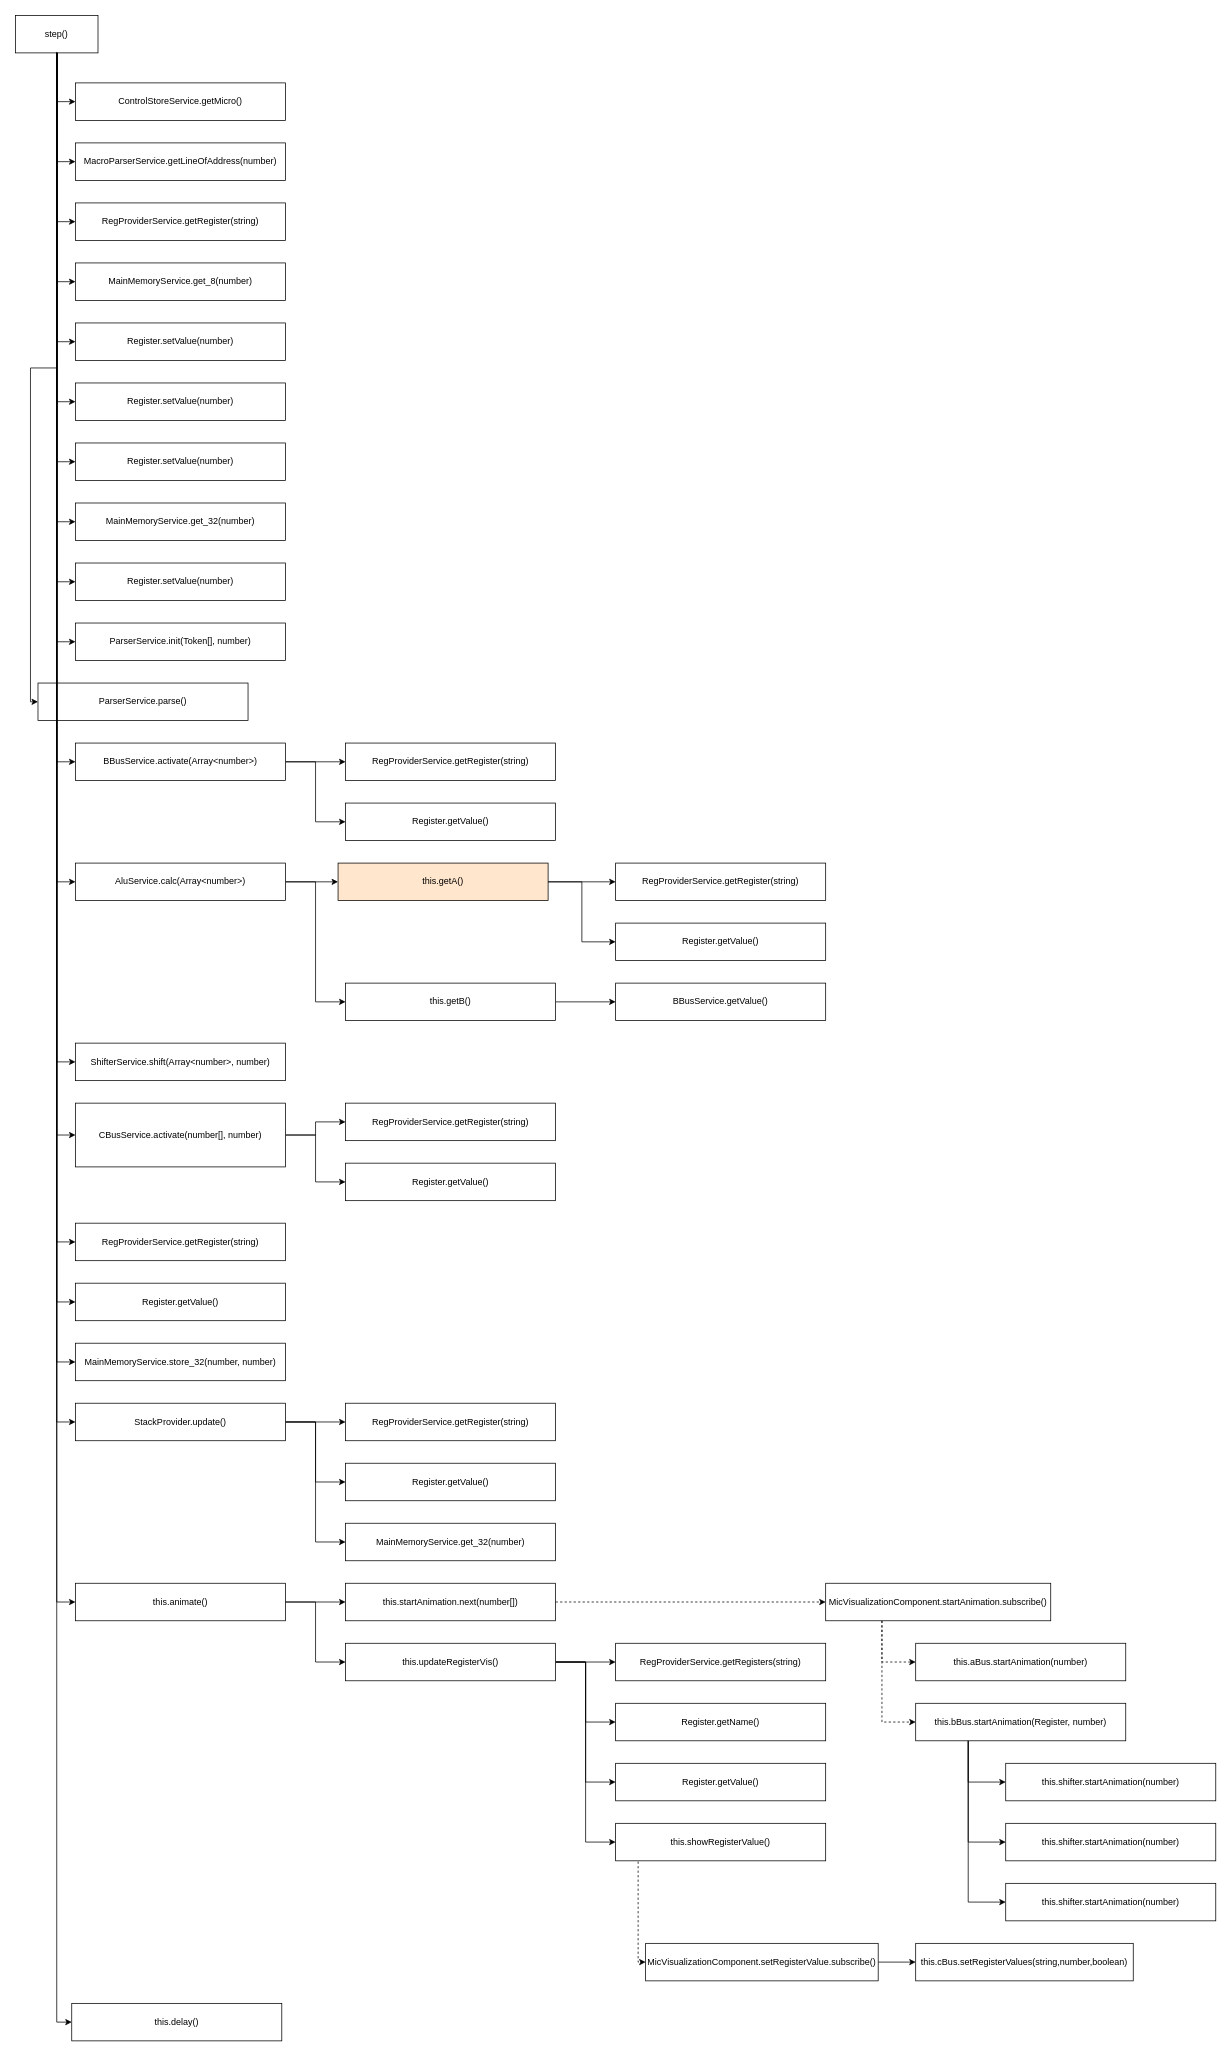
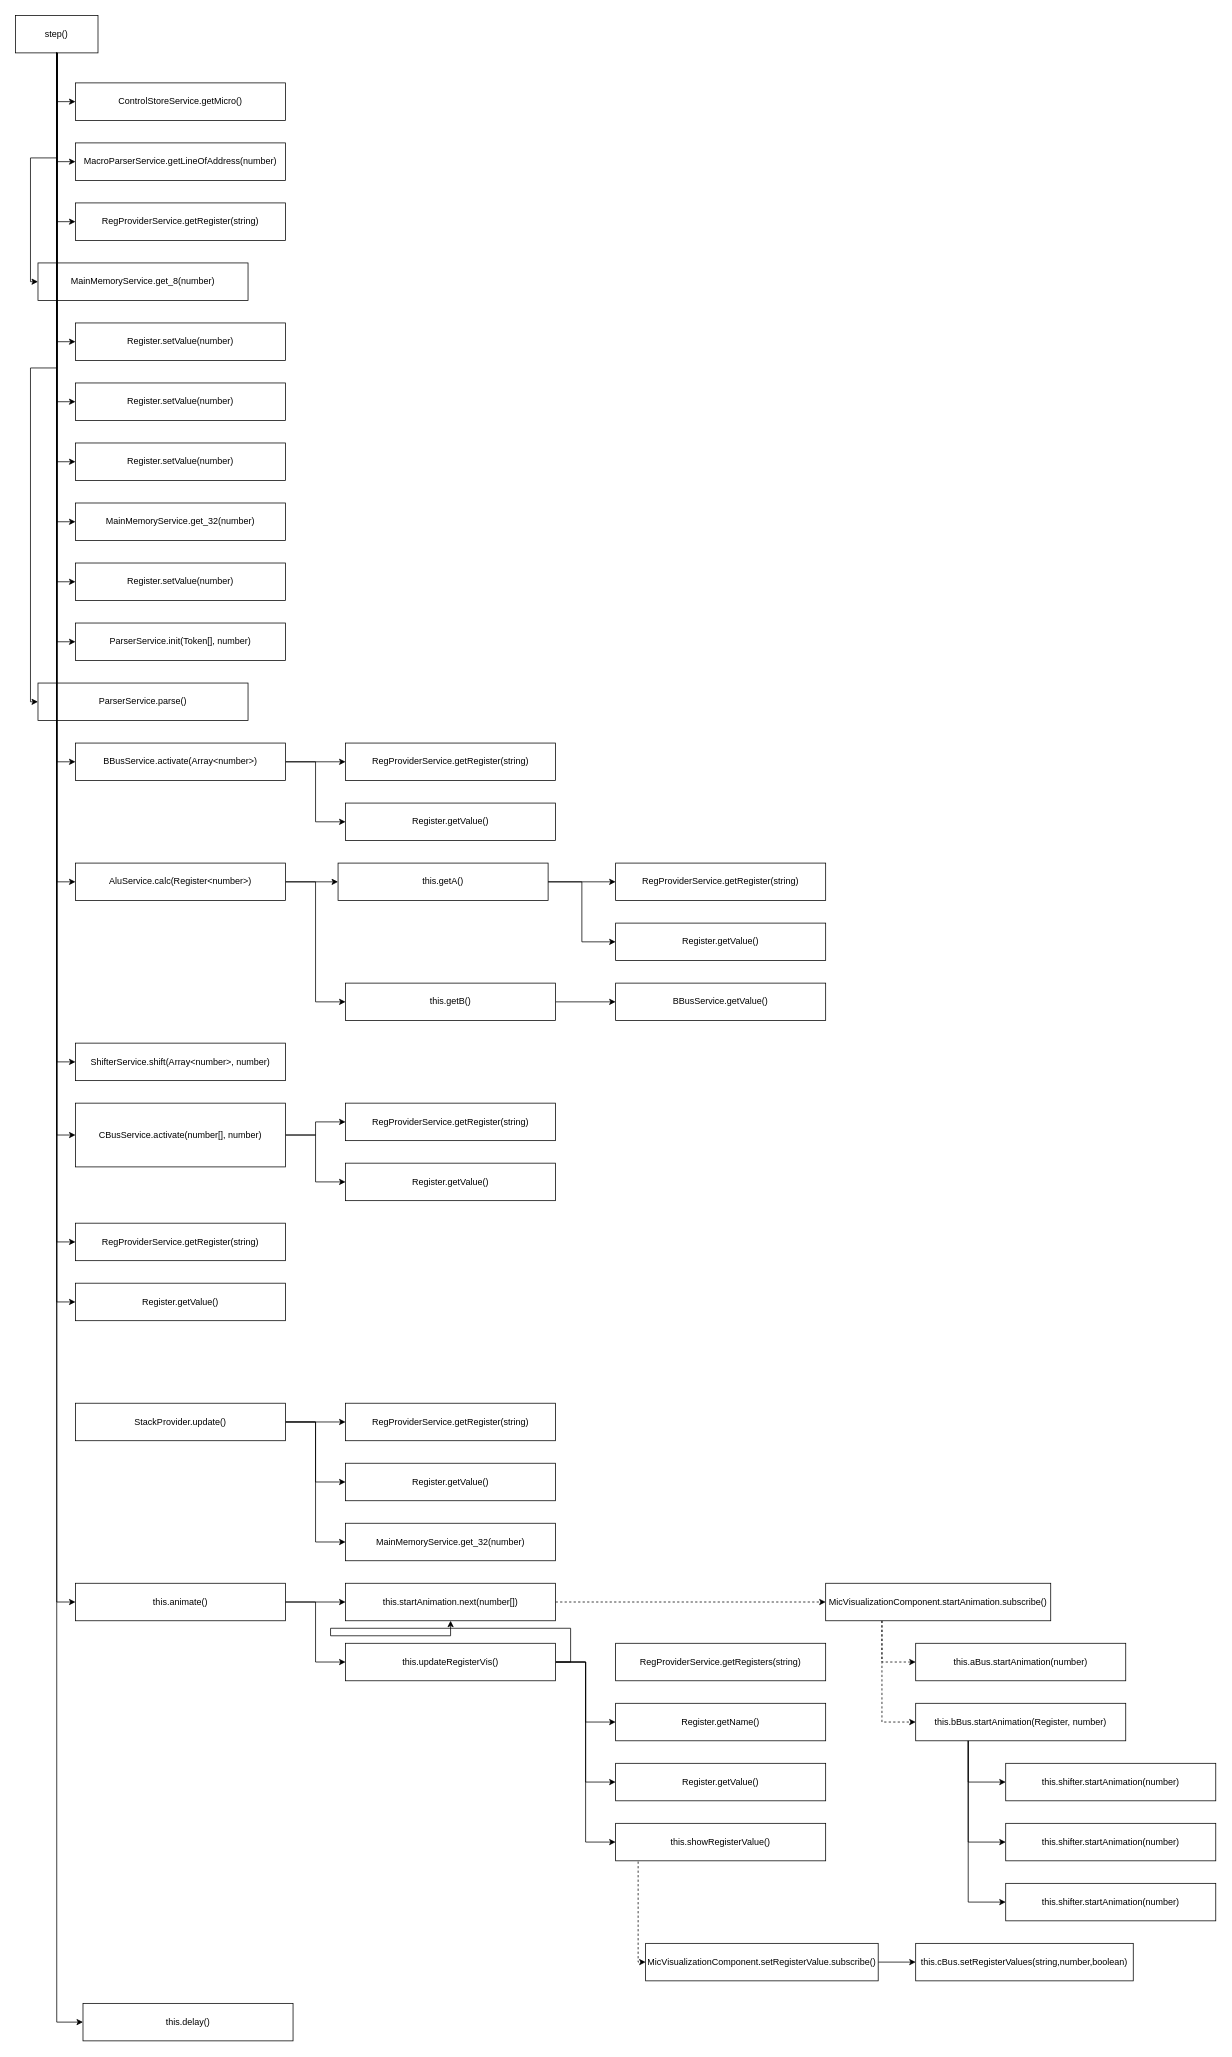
(180, 282) -> (143, 282)
(180, 882) -> (180, 882)
(443, 882) -> (443, 882)
(68, 1362) -> none
(180, 1362) -> none
(68, 1422) -> none
(609, 1662) -> (397, 1628)
(177, 2022) -> (188, 2022)
